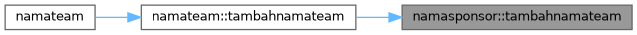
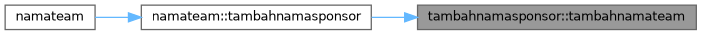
(249, 17) -> (256, 17)
(517, 17) -> (557, 17)
